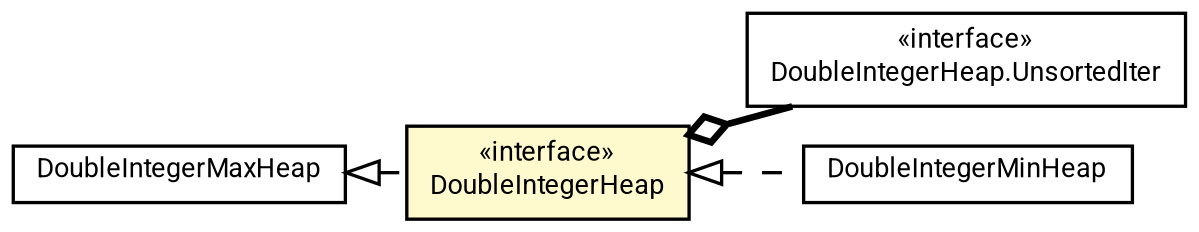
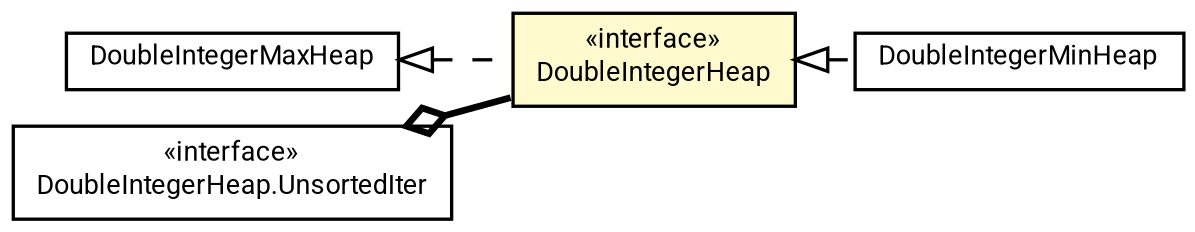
(760, 115) -> (478, 106)
